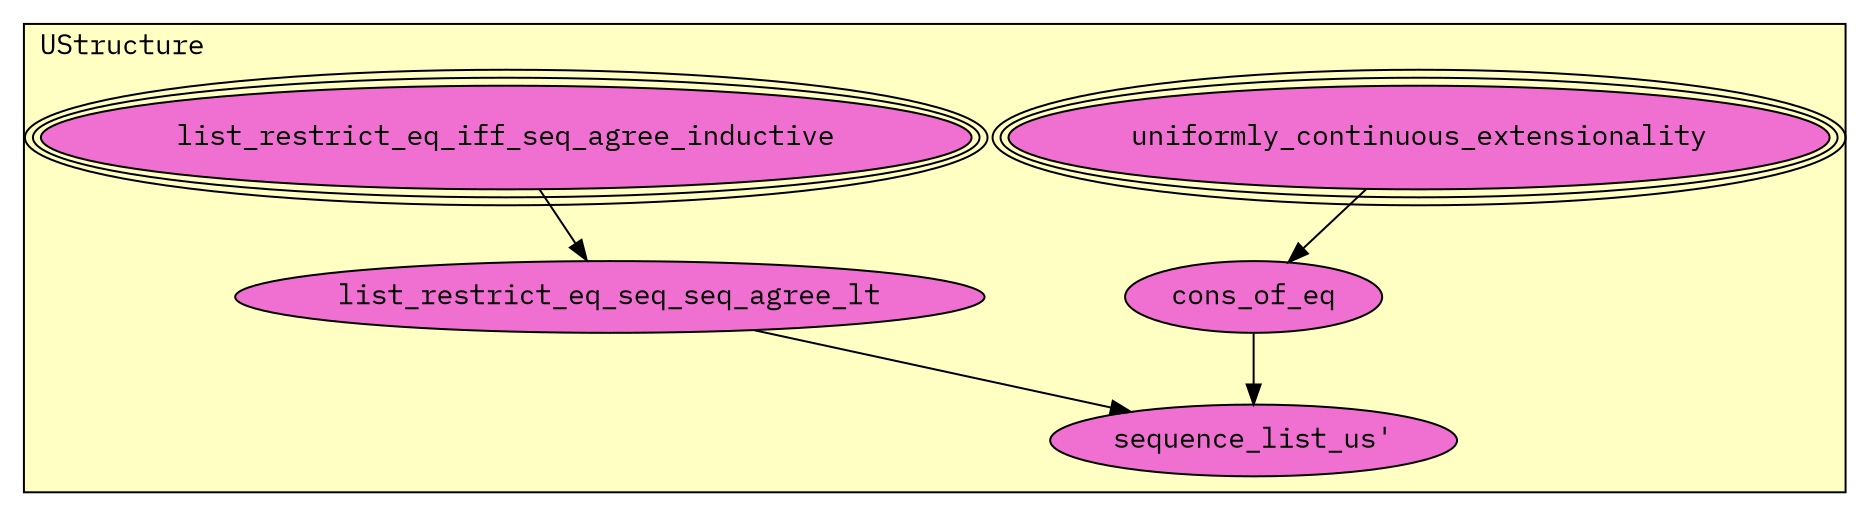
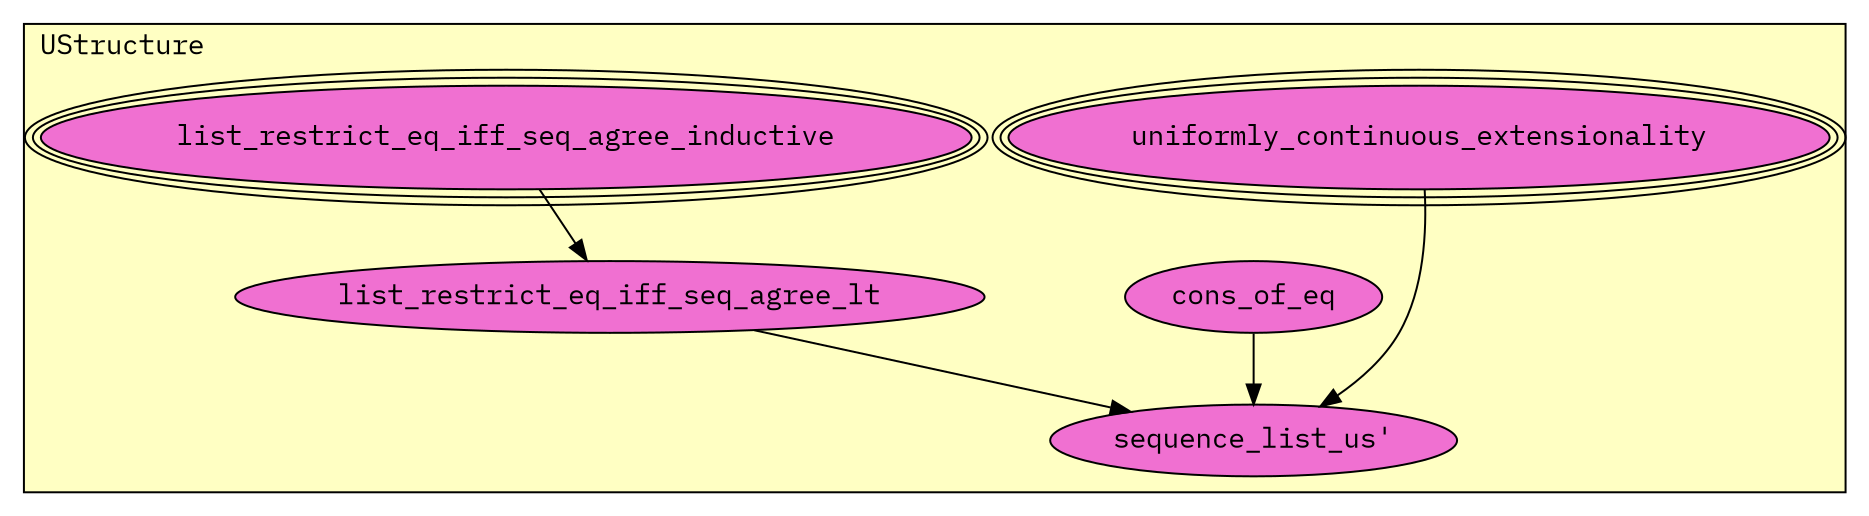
(1335, 219) -> (1411, 306)
(610, 297) -> (610, 297)
